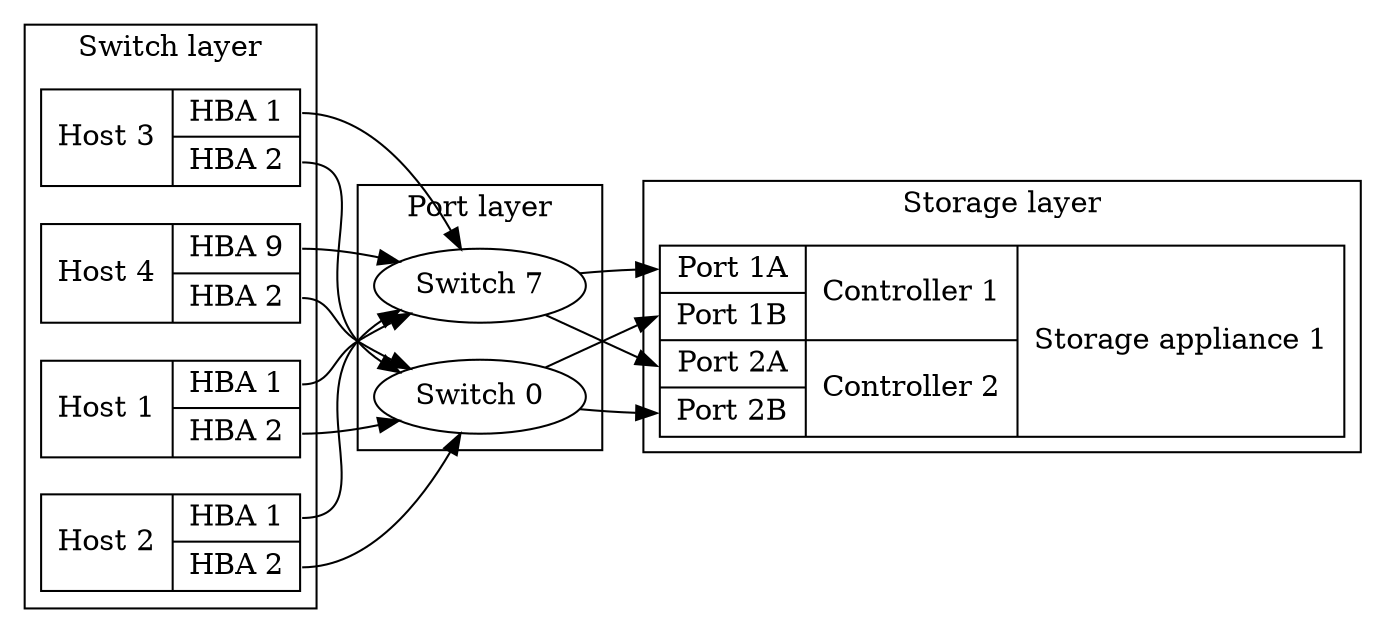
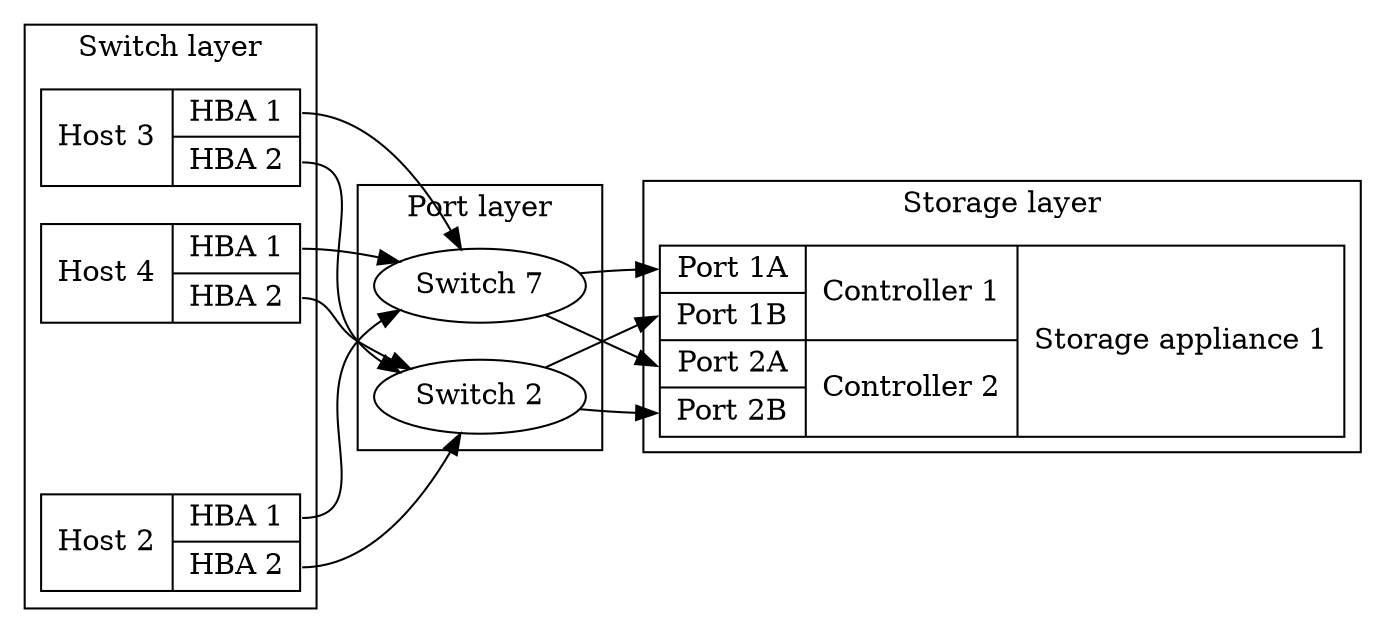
(236, 248) -> (236, 248)
(480, 397) -> (480, 397)
(171, 409) -> none
